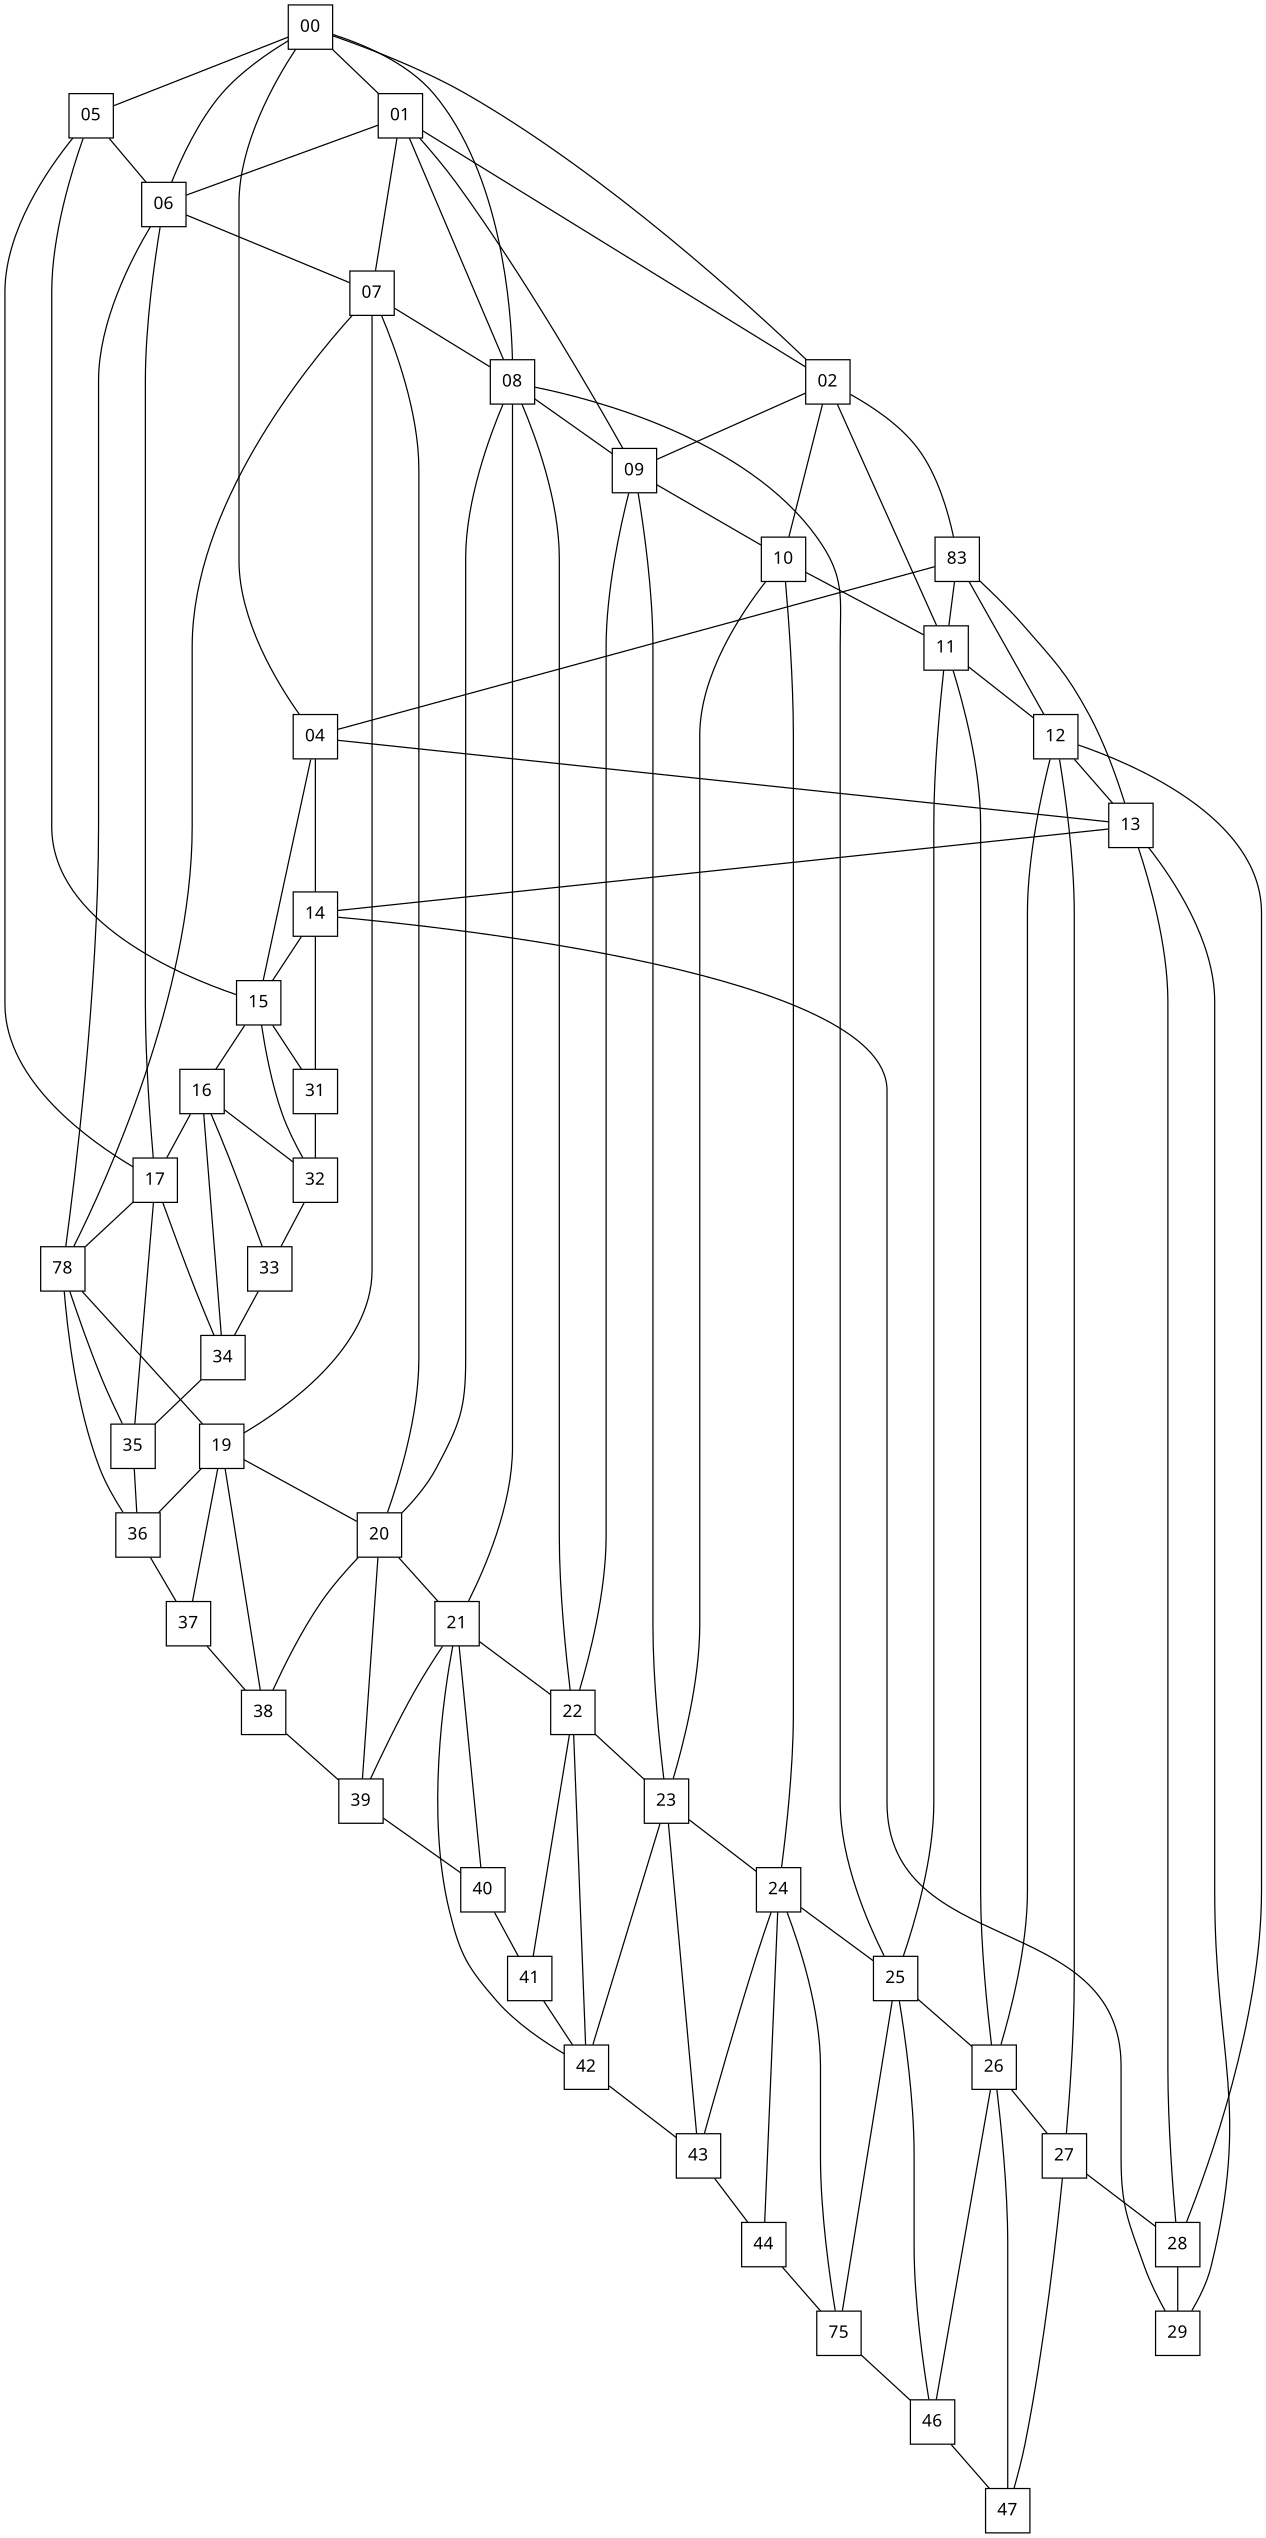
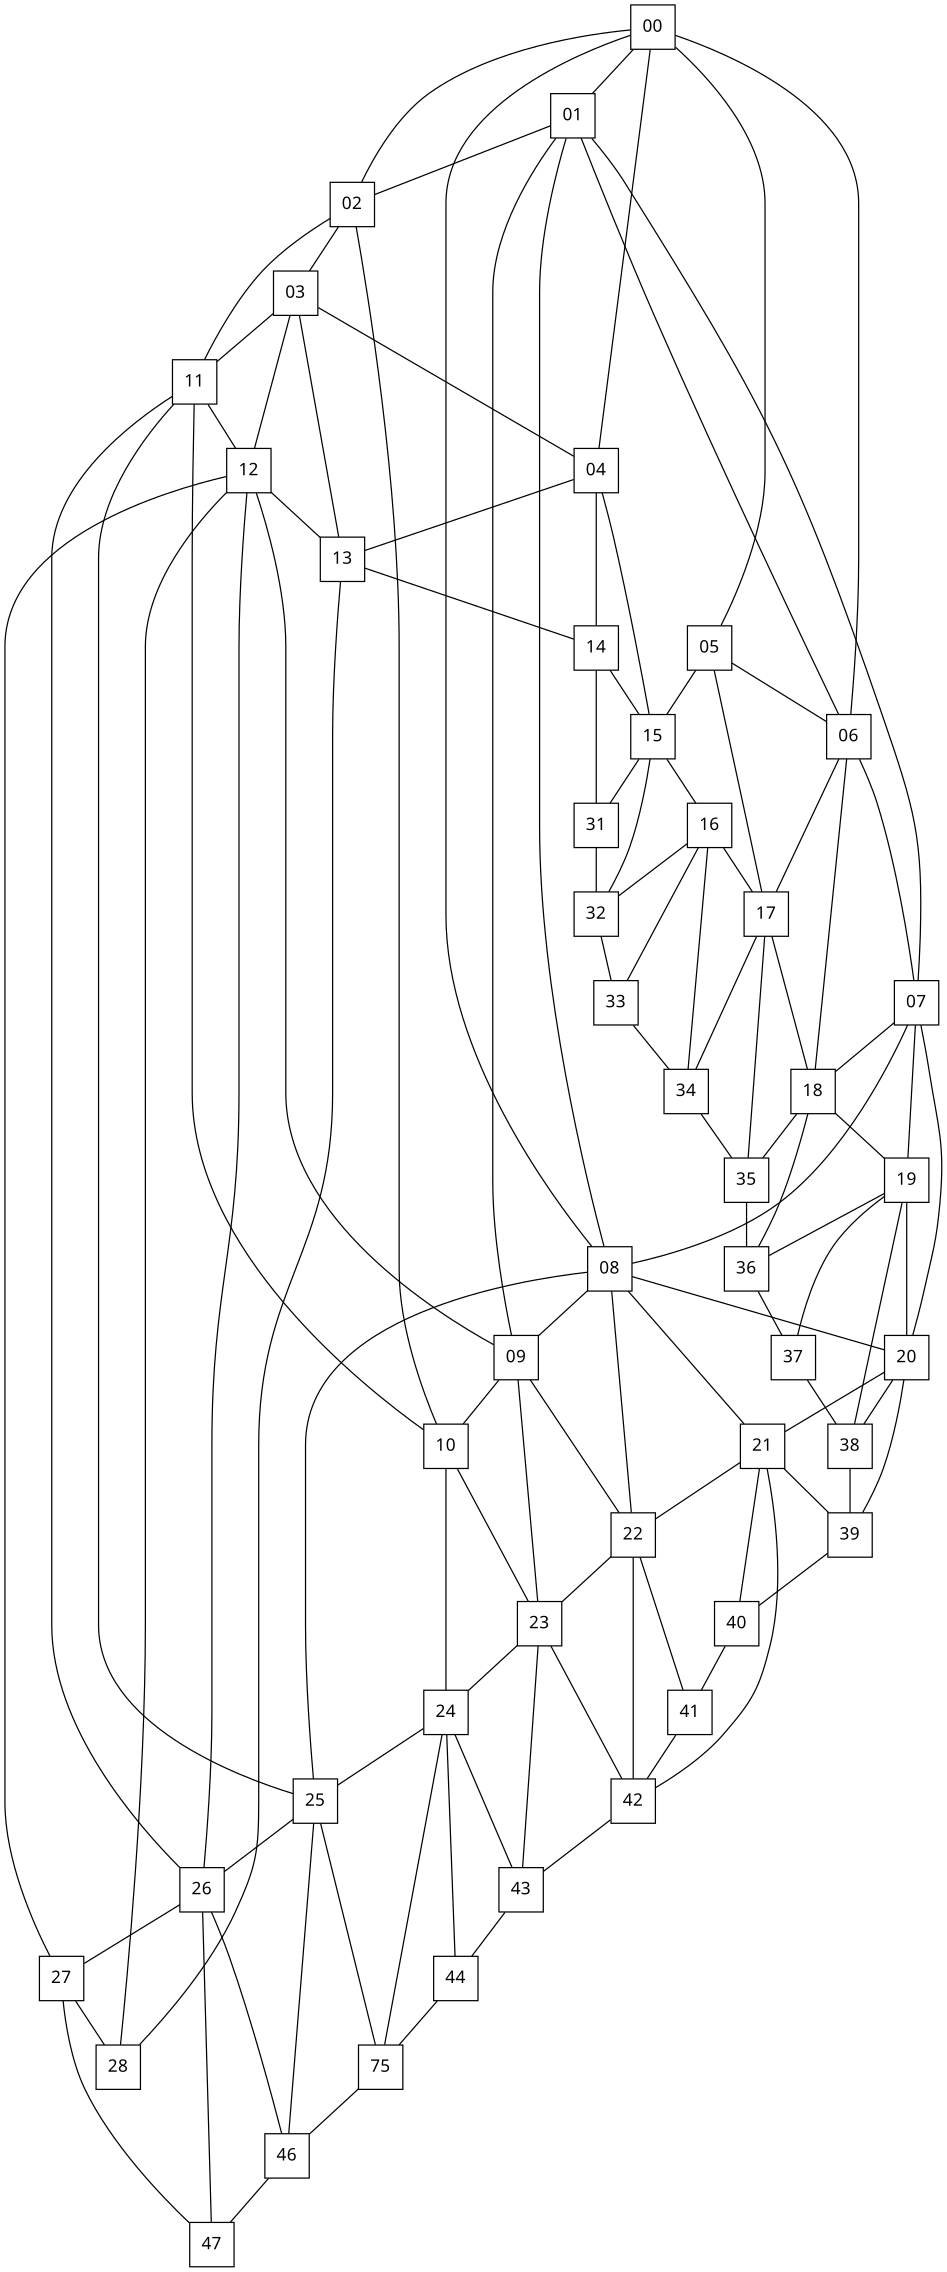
(731, 426) -> (286, 962)
(957, 559) -> (296, 293)
(63, 1269) -> (813, 1092)
(1178, 2333) -> none
